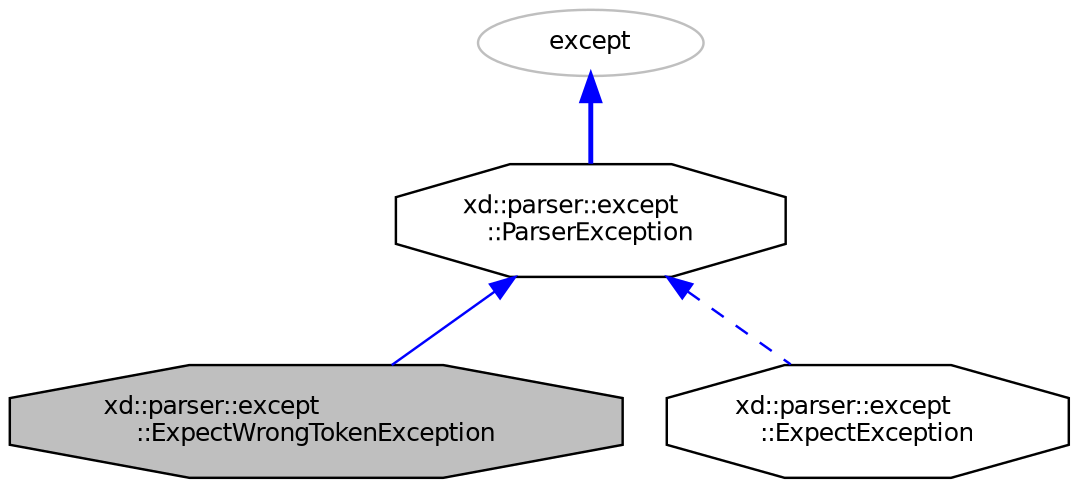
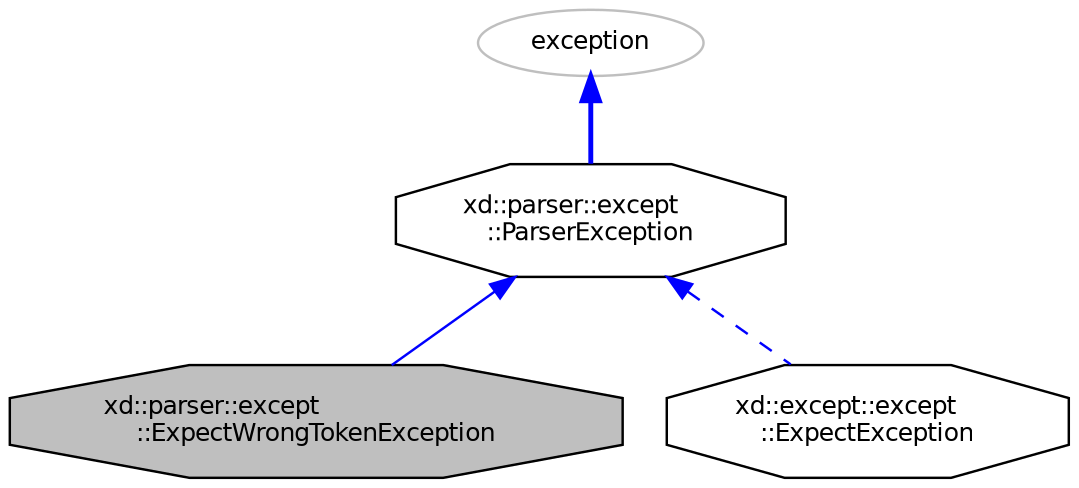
(591, 43) -> (591, 43)
(868, 421) -> (868, 421)
